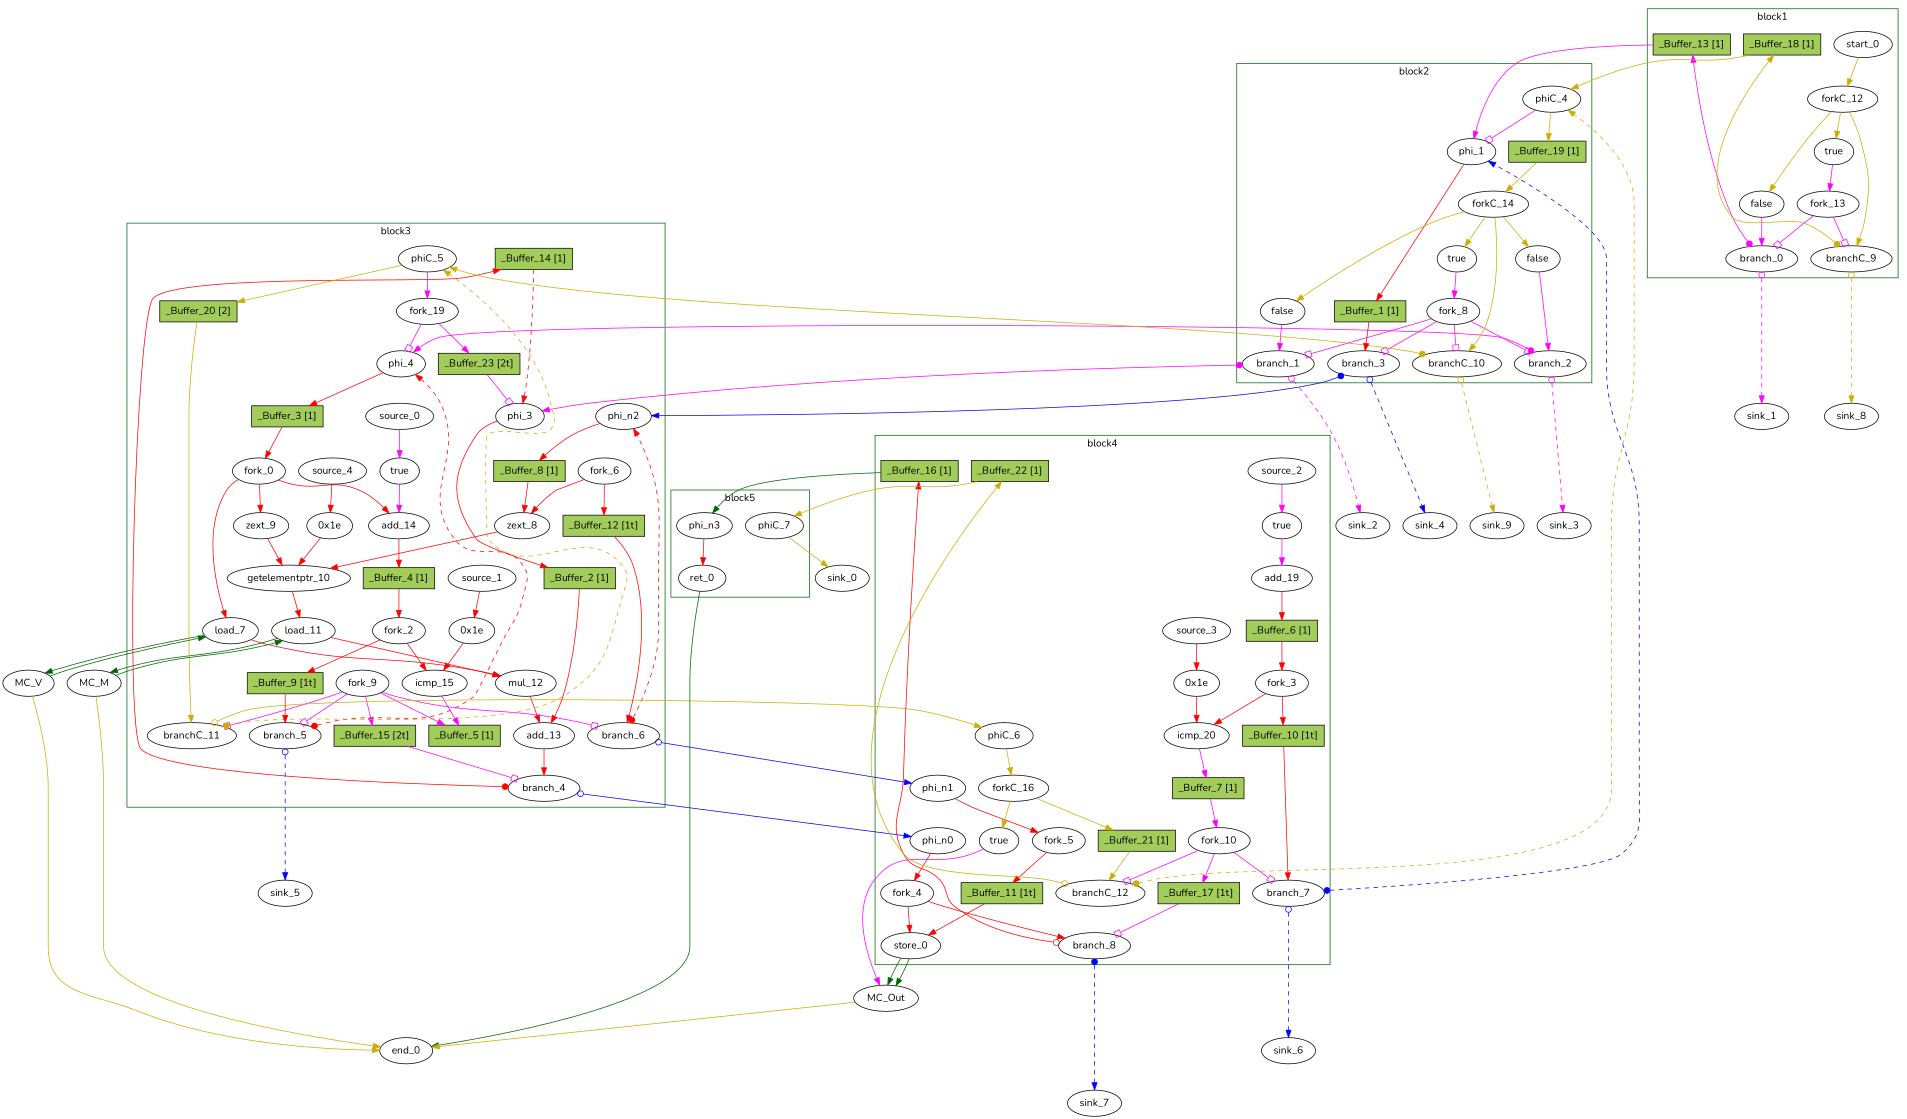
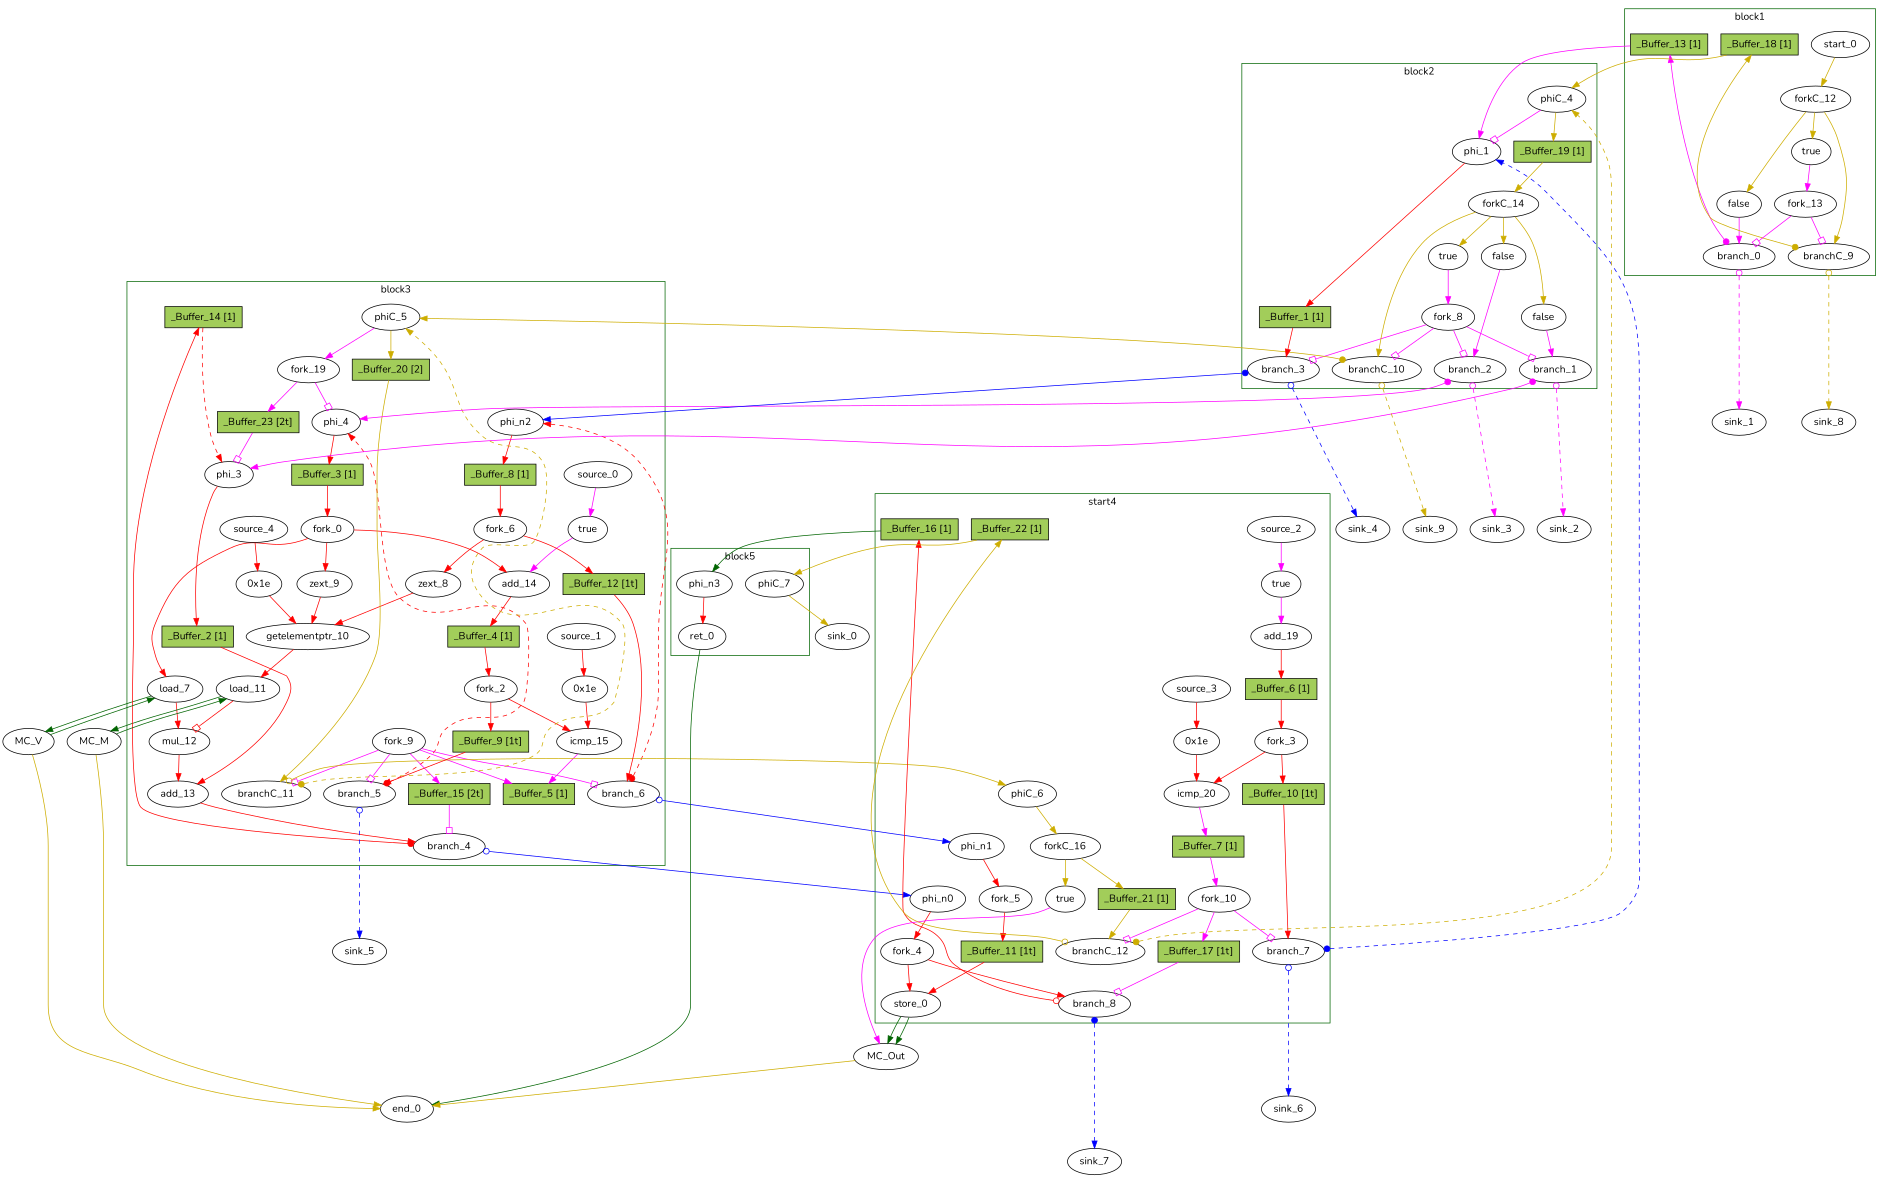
(1103, 444) -> (1103, 502)
(526, 494) -> (500, 497)
(408, 655) -> (217, 713)
